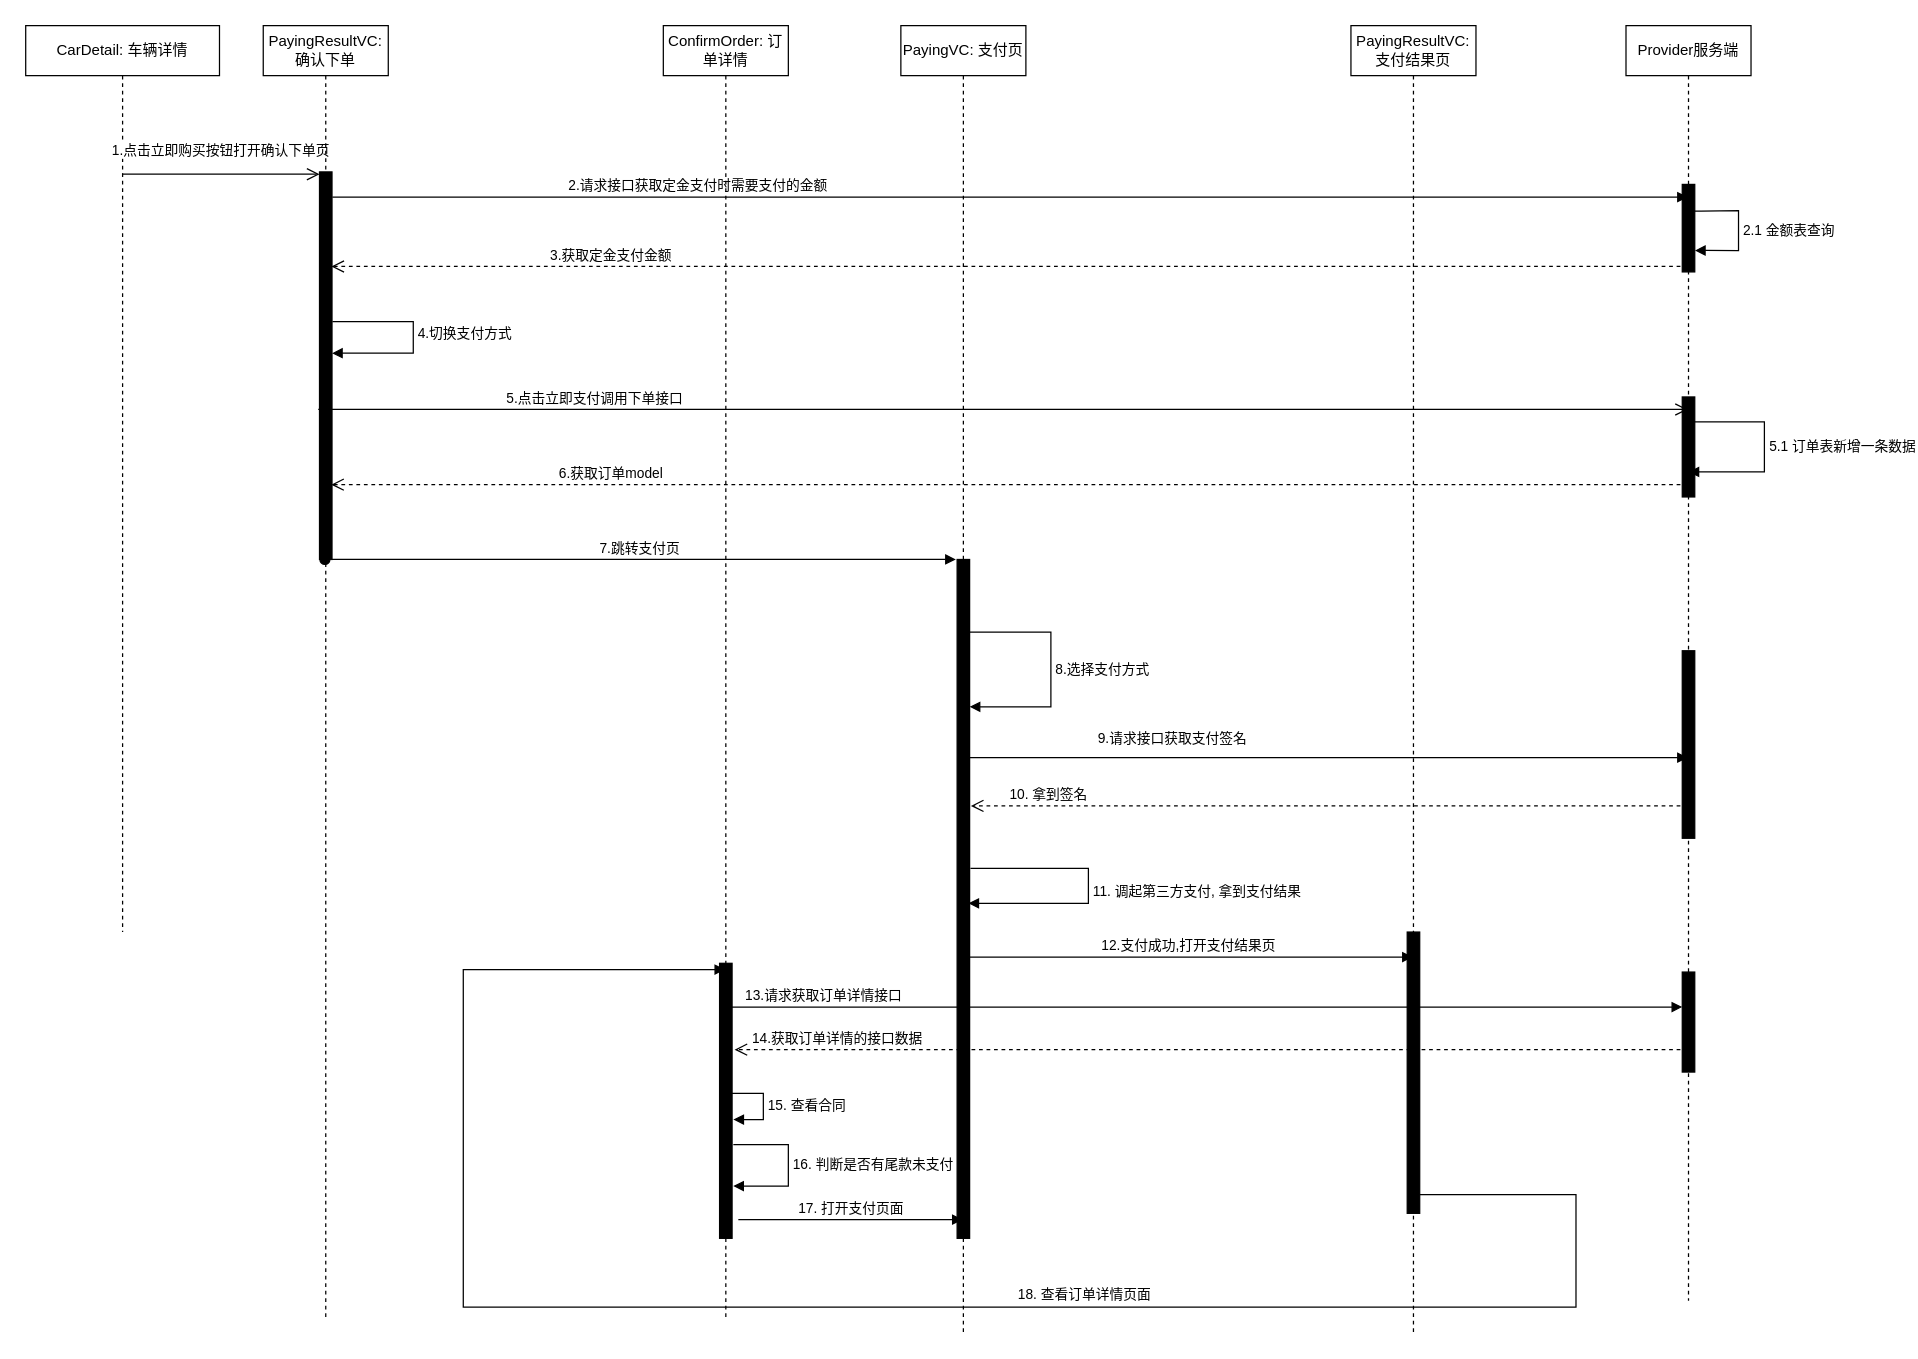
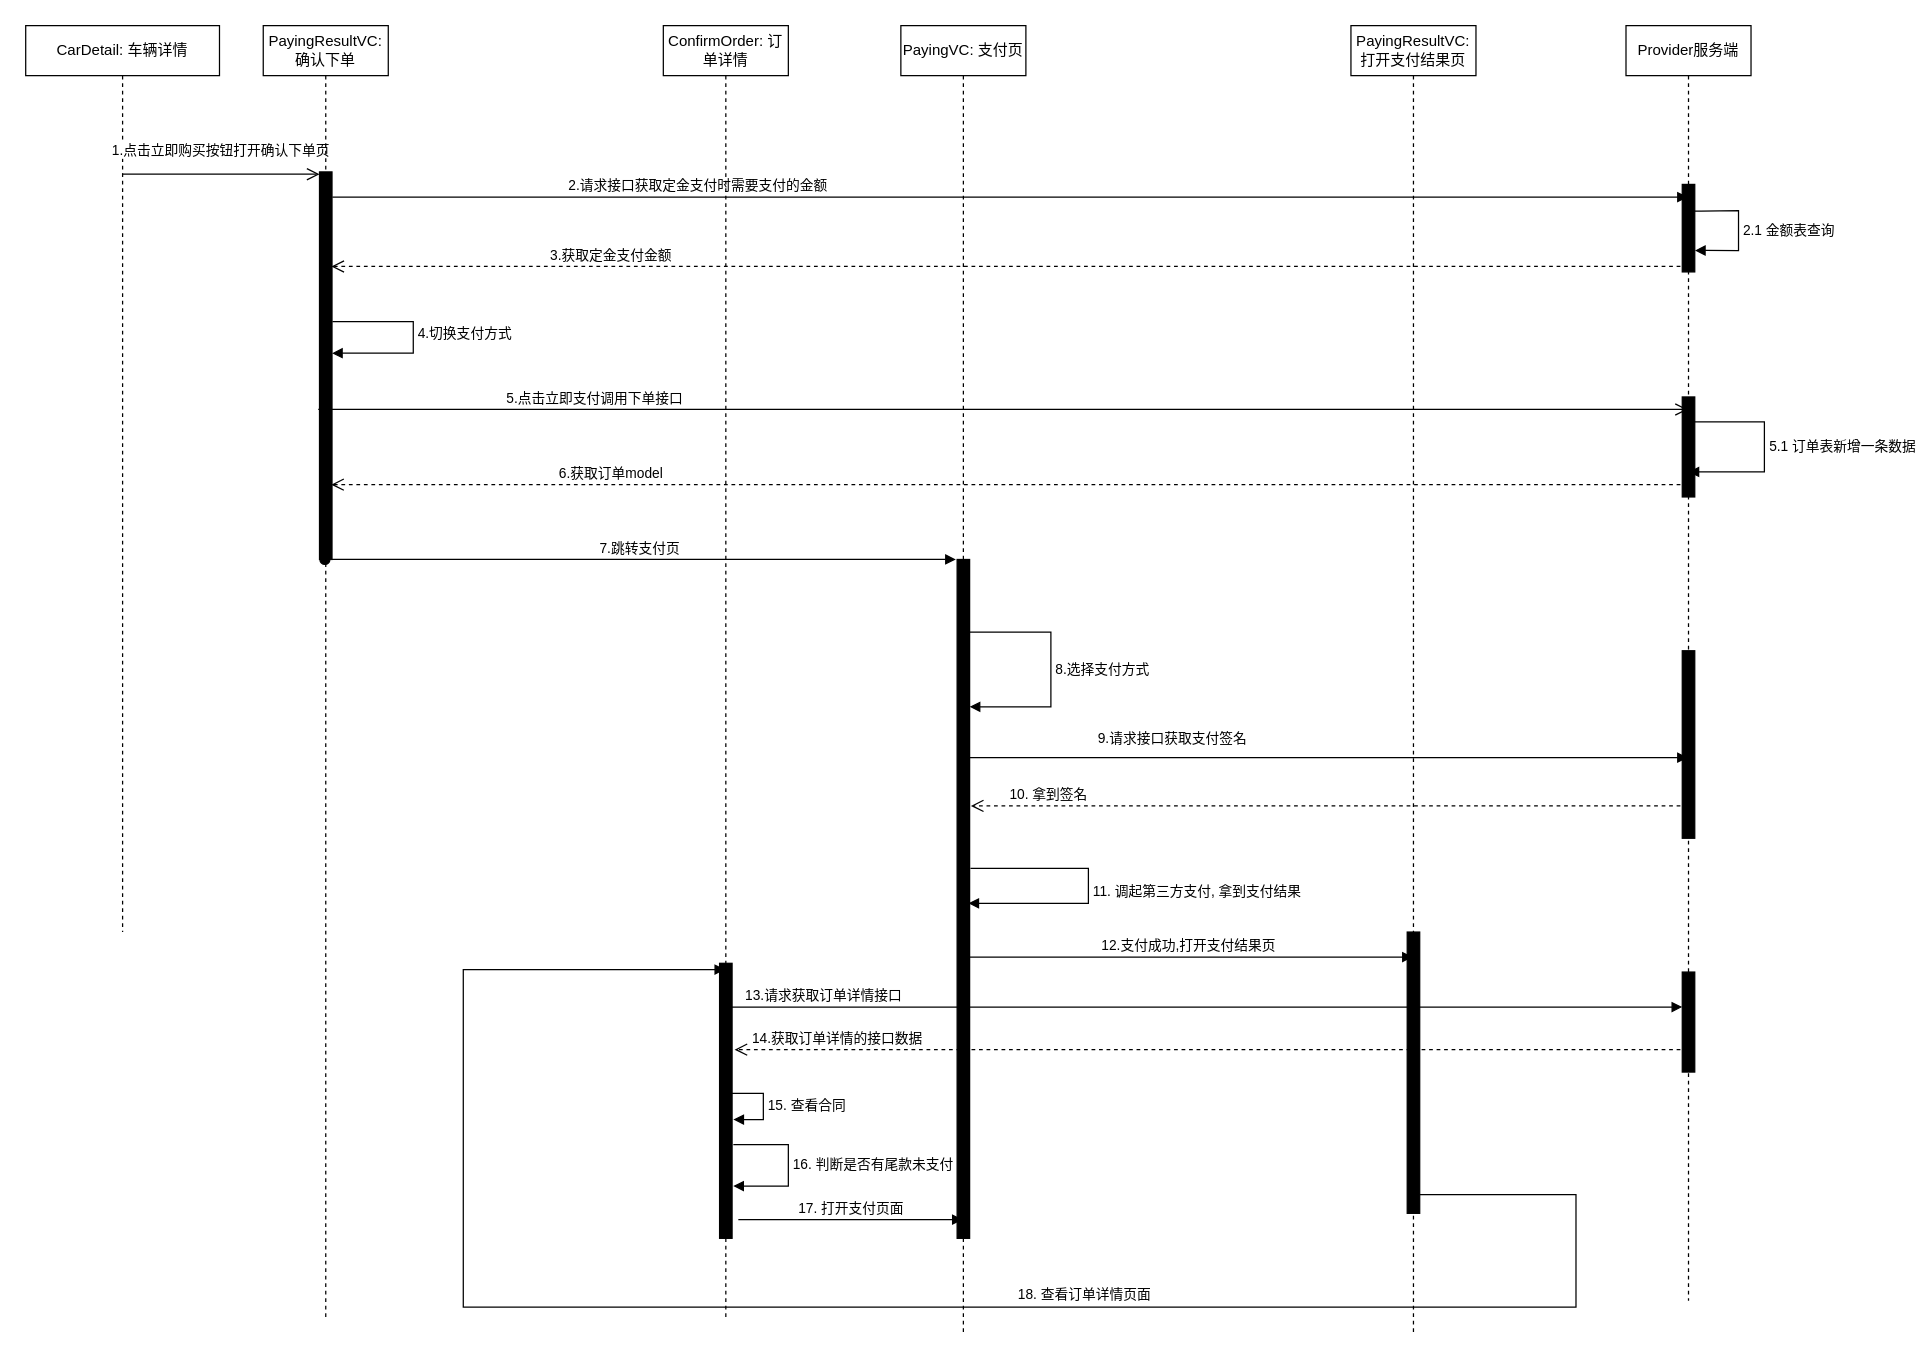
(1413, 51) -> (1413, 51)
